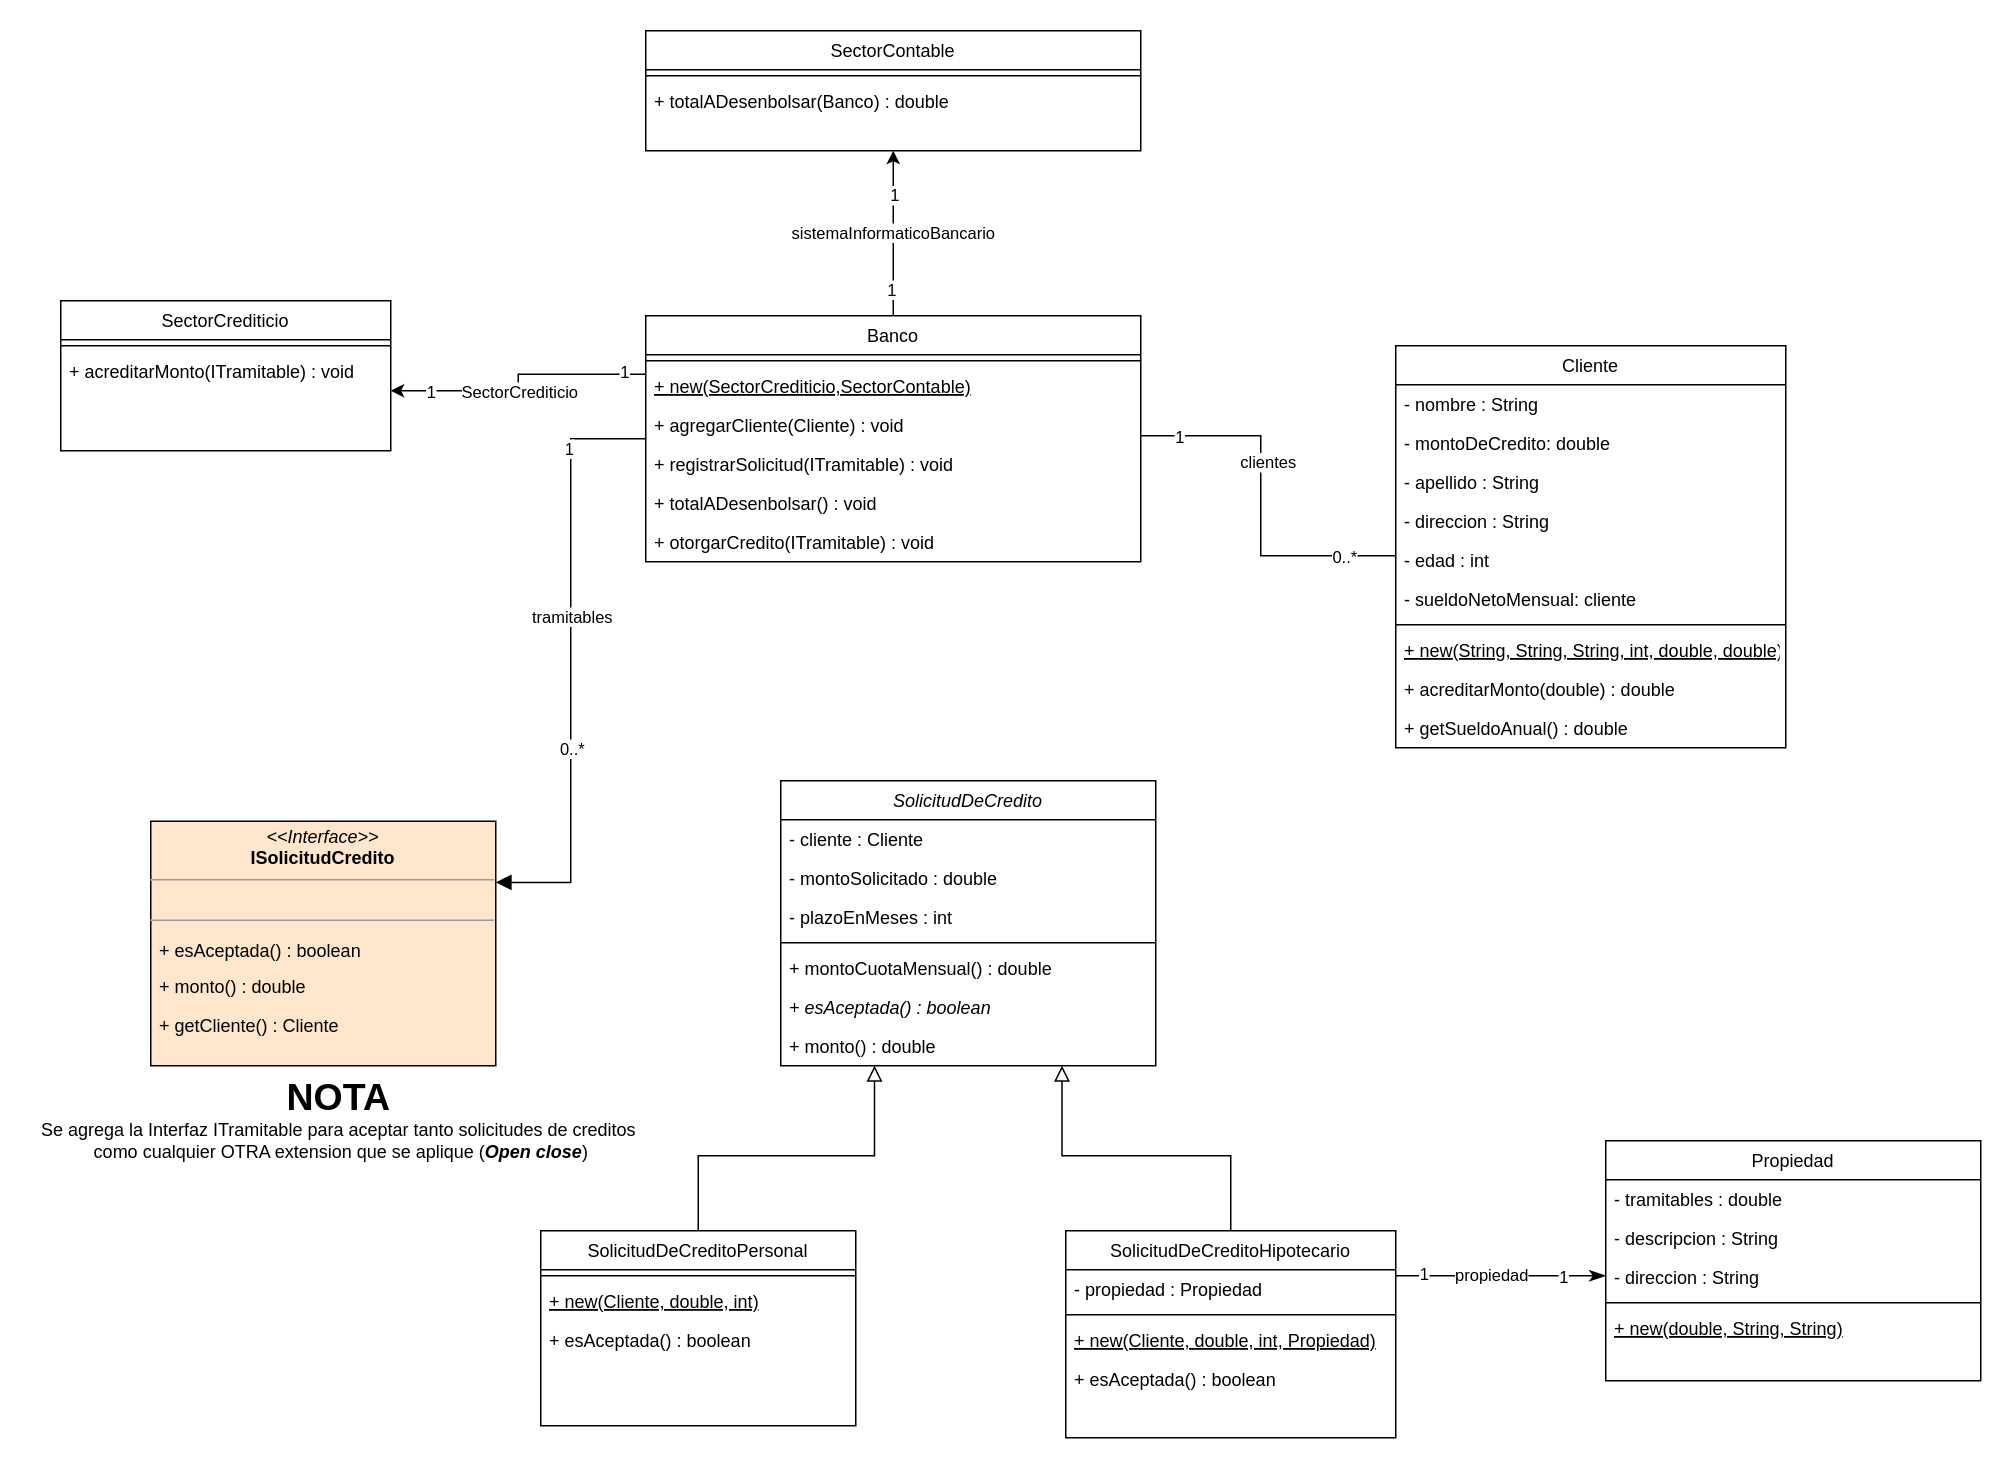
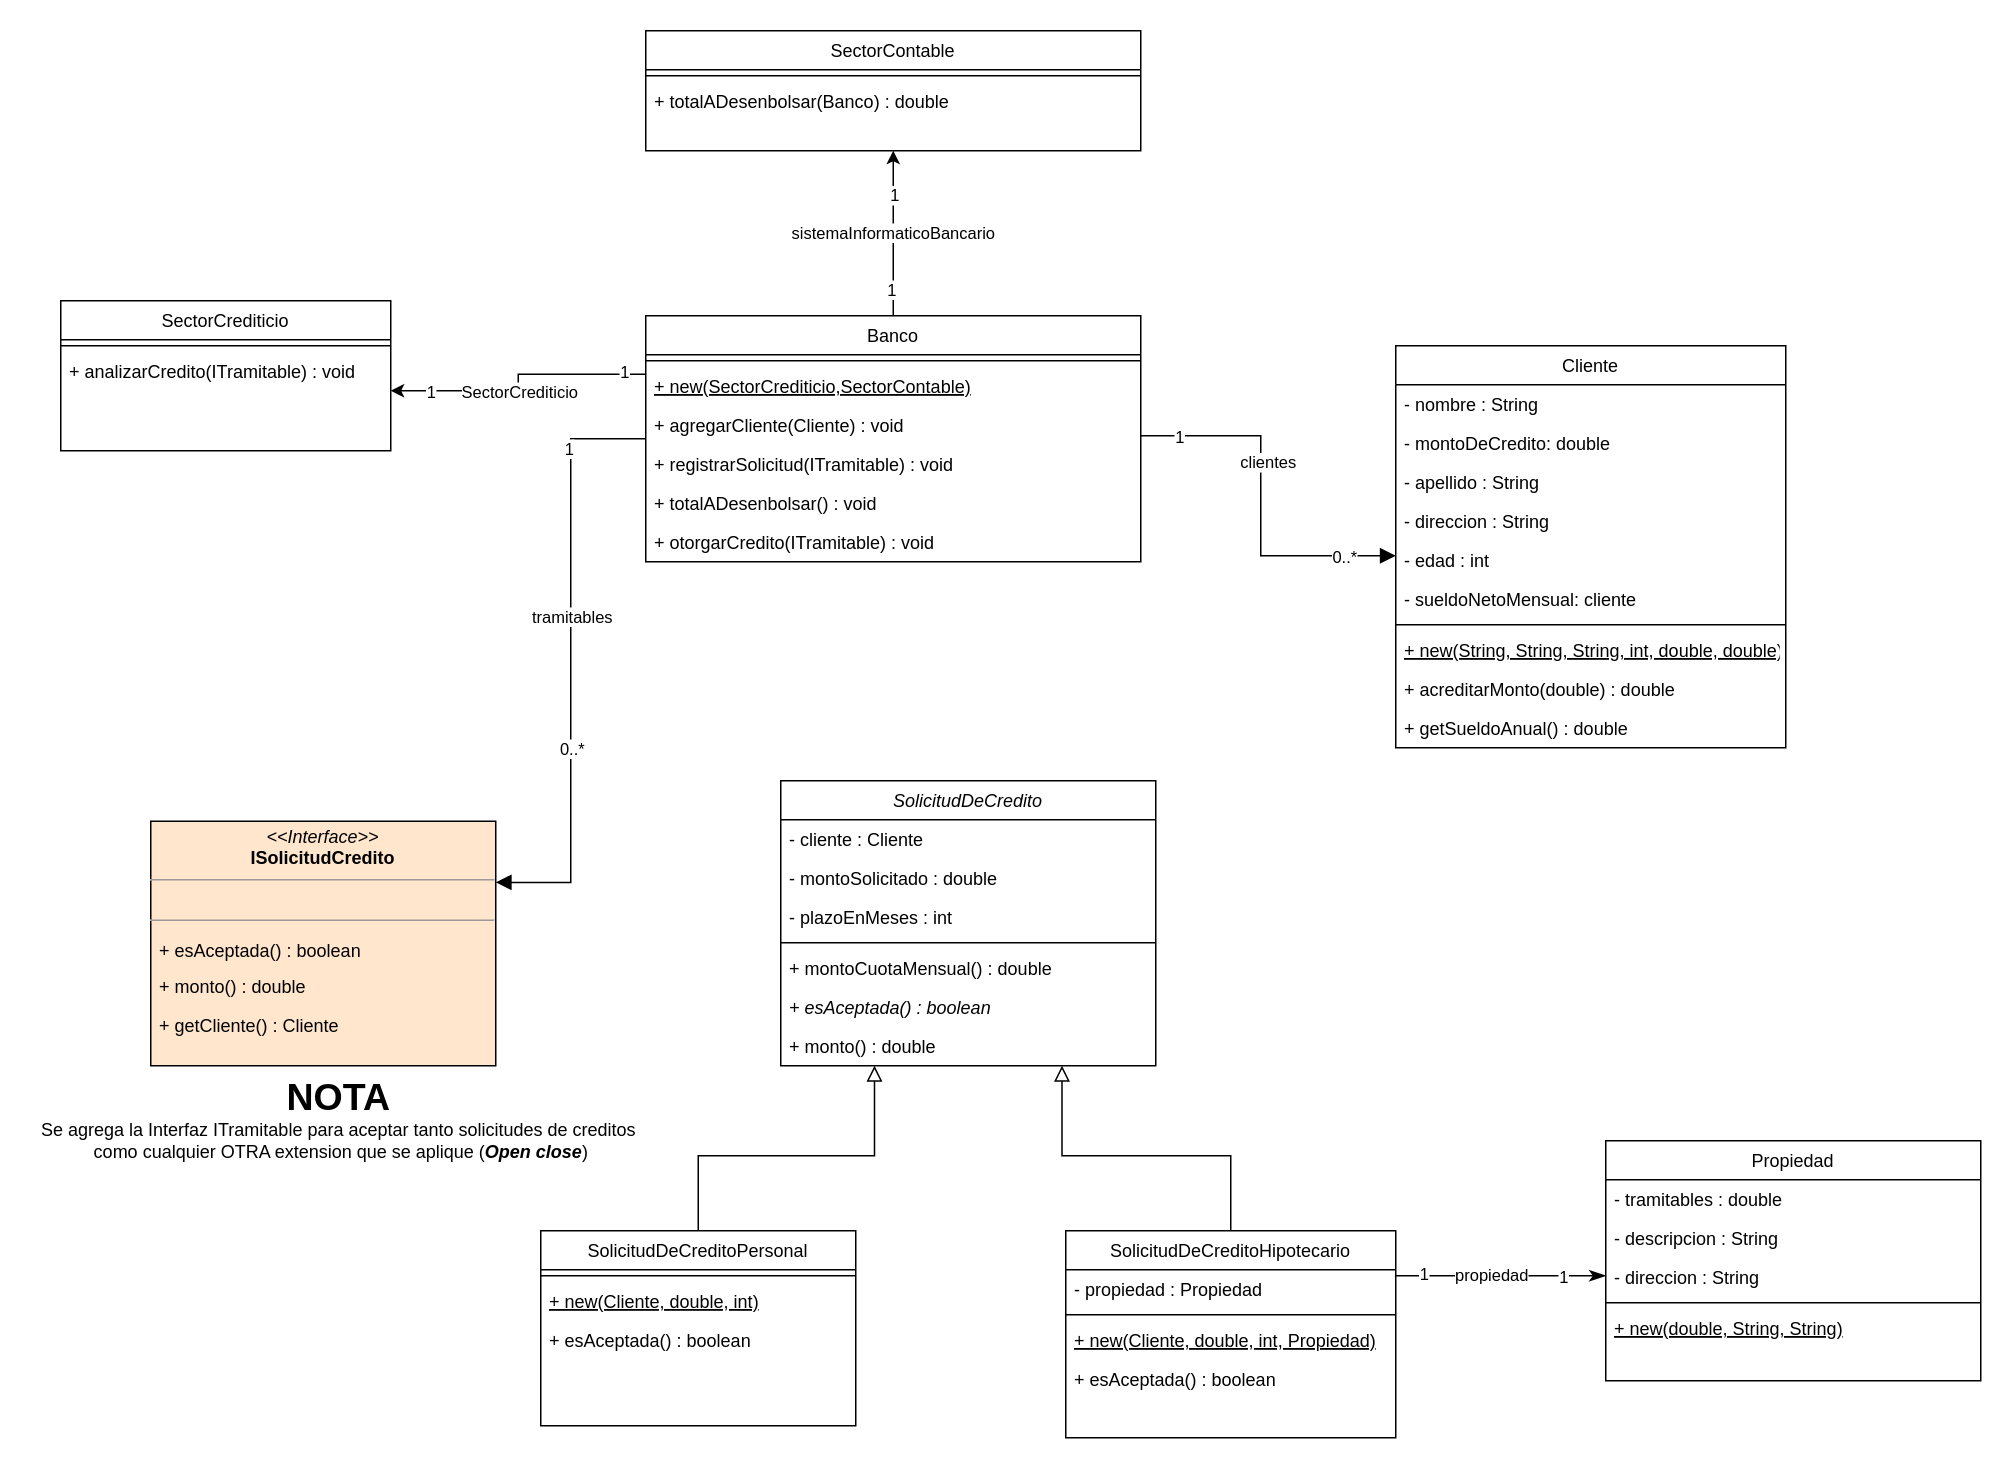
(232, 372) -> (232, 372)
(1385, 556) -> (1379, 556)
